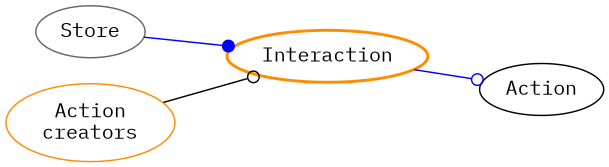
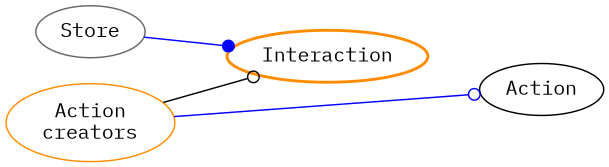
(443, 74) -> (321, 106)
